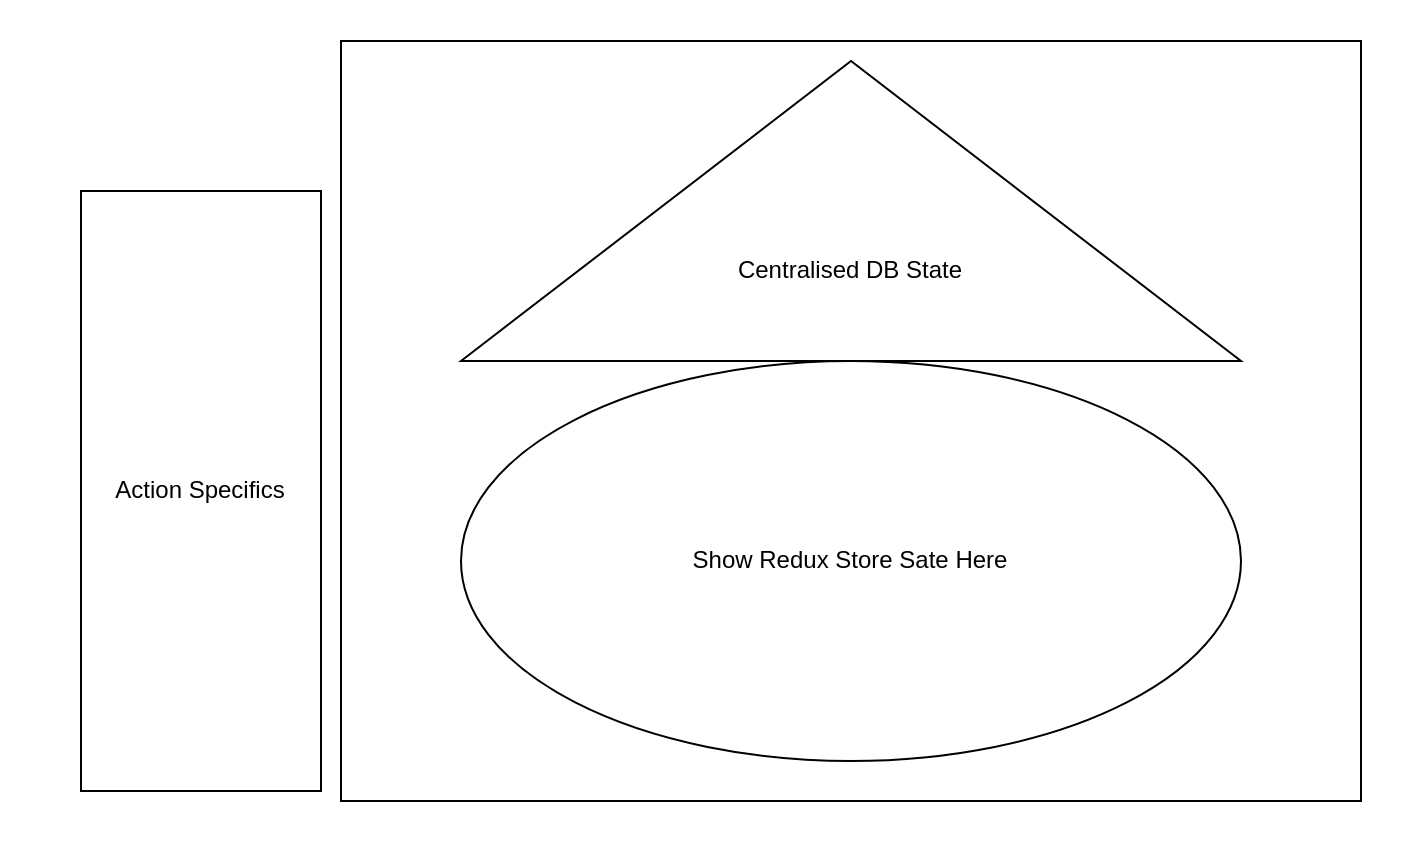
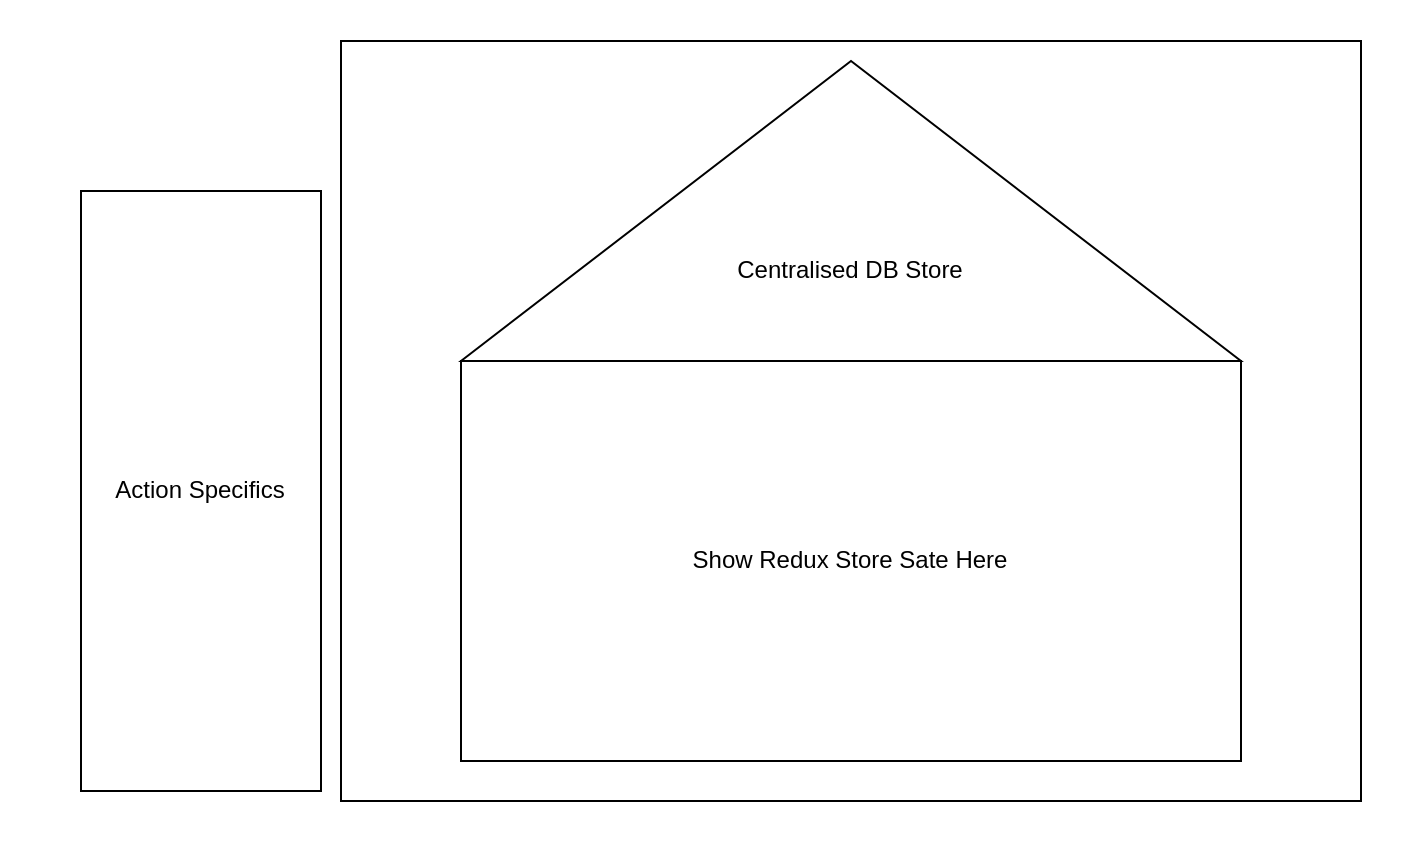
(851, 271) -> (851, 271)
(851, 561) -> (851, 561)
